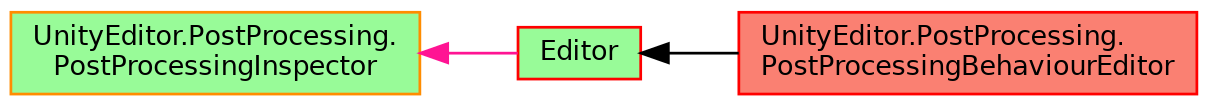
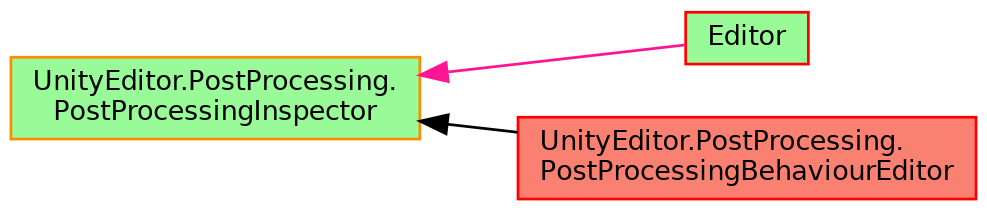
(704, 53) -> (482, 128)
